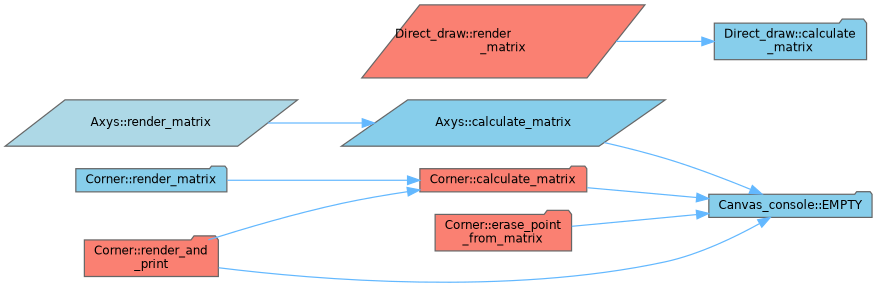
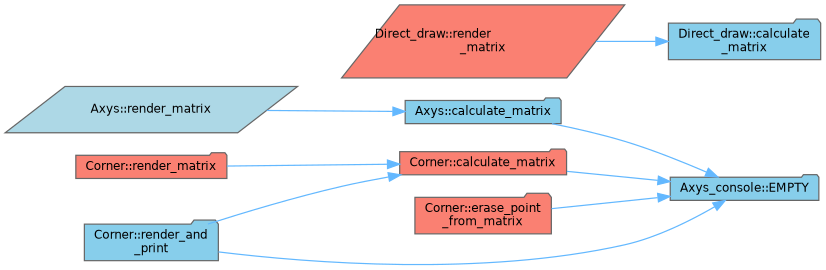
(503, 123) -> (483, 112)
(151, 180) -> (151, 167)
(790, 206) -> (745, 189)
(151, 258) -> (151, 242)
